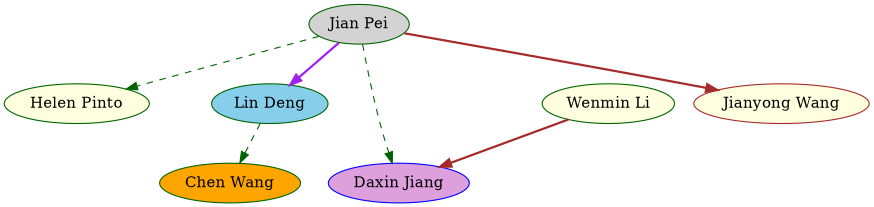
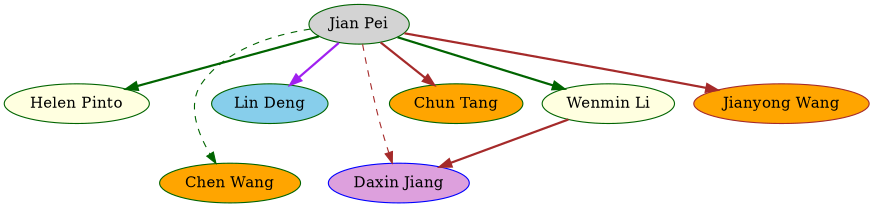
(228, 61) -> (246, 56)
none -> (475, 61)
(374, 99) -> (374, 99)
none -> (456, 104)
(781, 104) -> (781, 104)
(253, 138) -> (208, 76)
